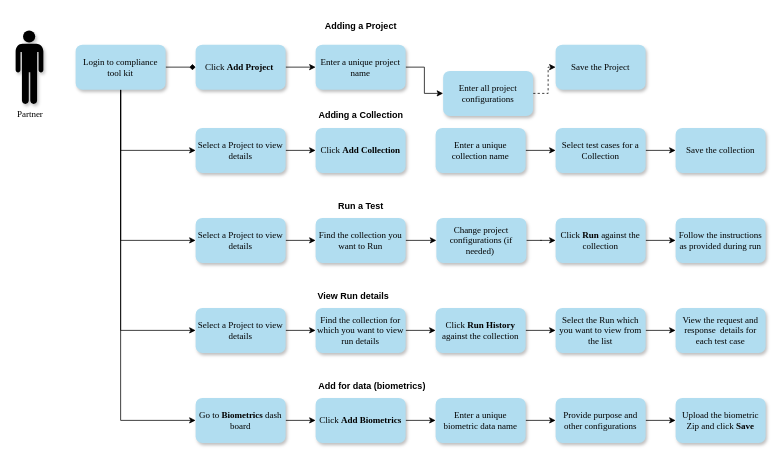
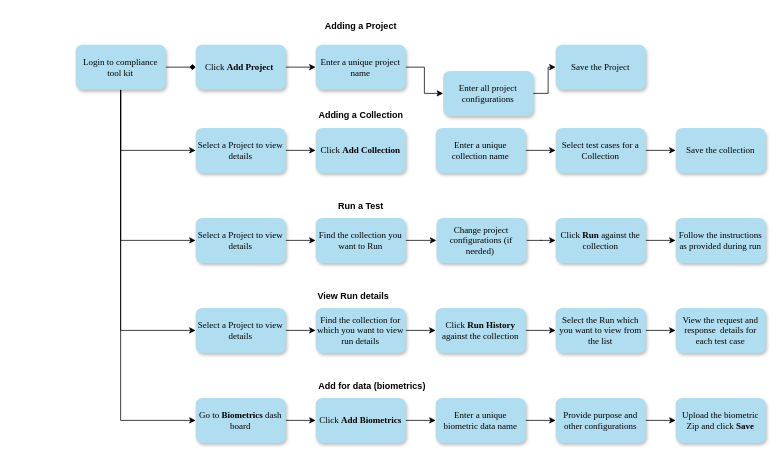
(29, 67) -> none
(548, 87) -> (548, 87)
